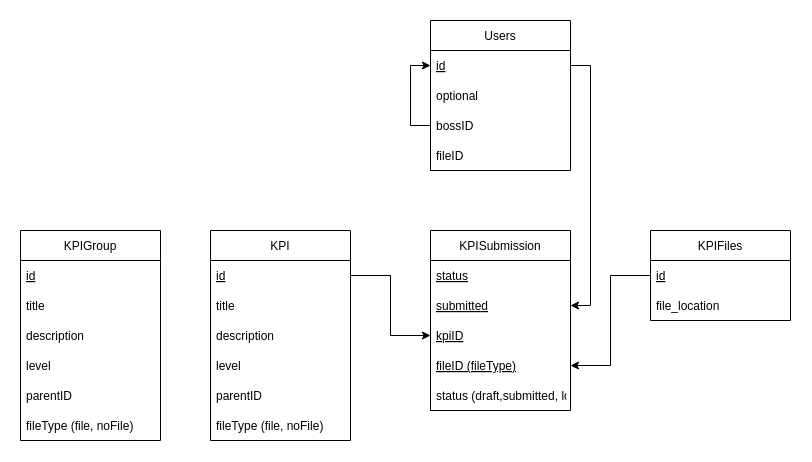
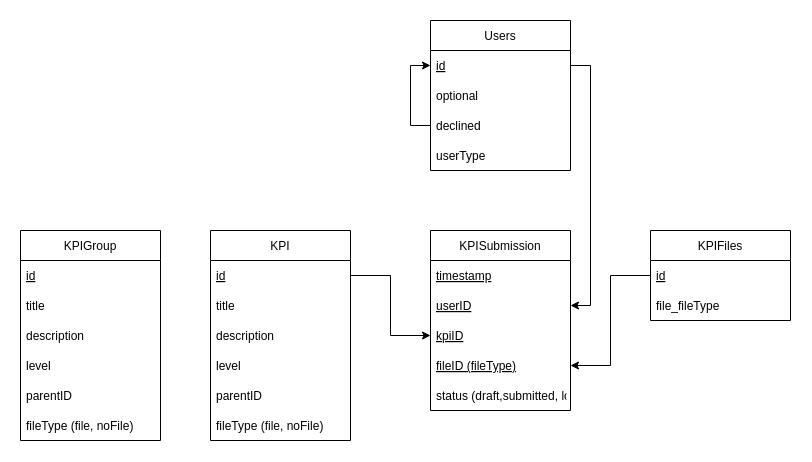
(456, 126) -> (460, 126)
(453, 156) -> (463, 156)
(456, 276) -> (465, 276)
(465, 306) -> (456, 306)
(693, 306) -> (693, 306)
